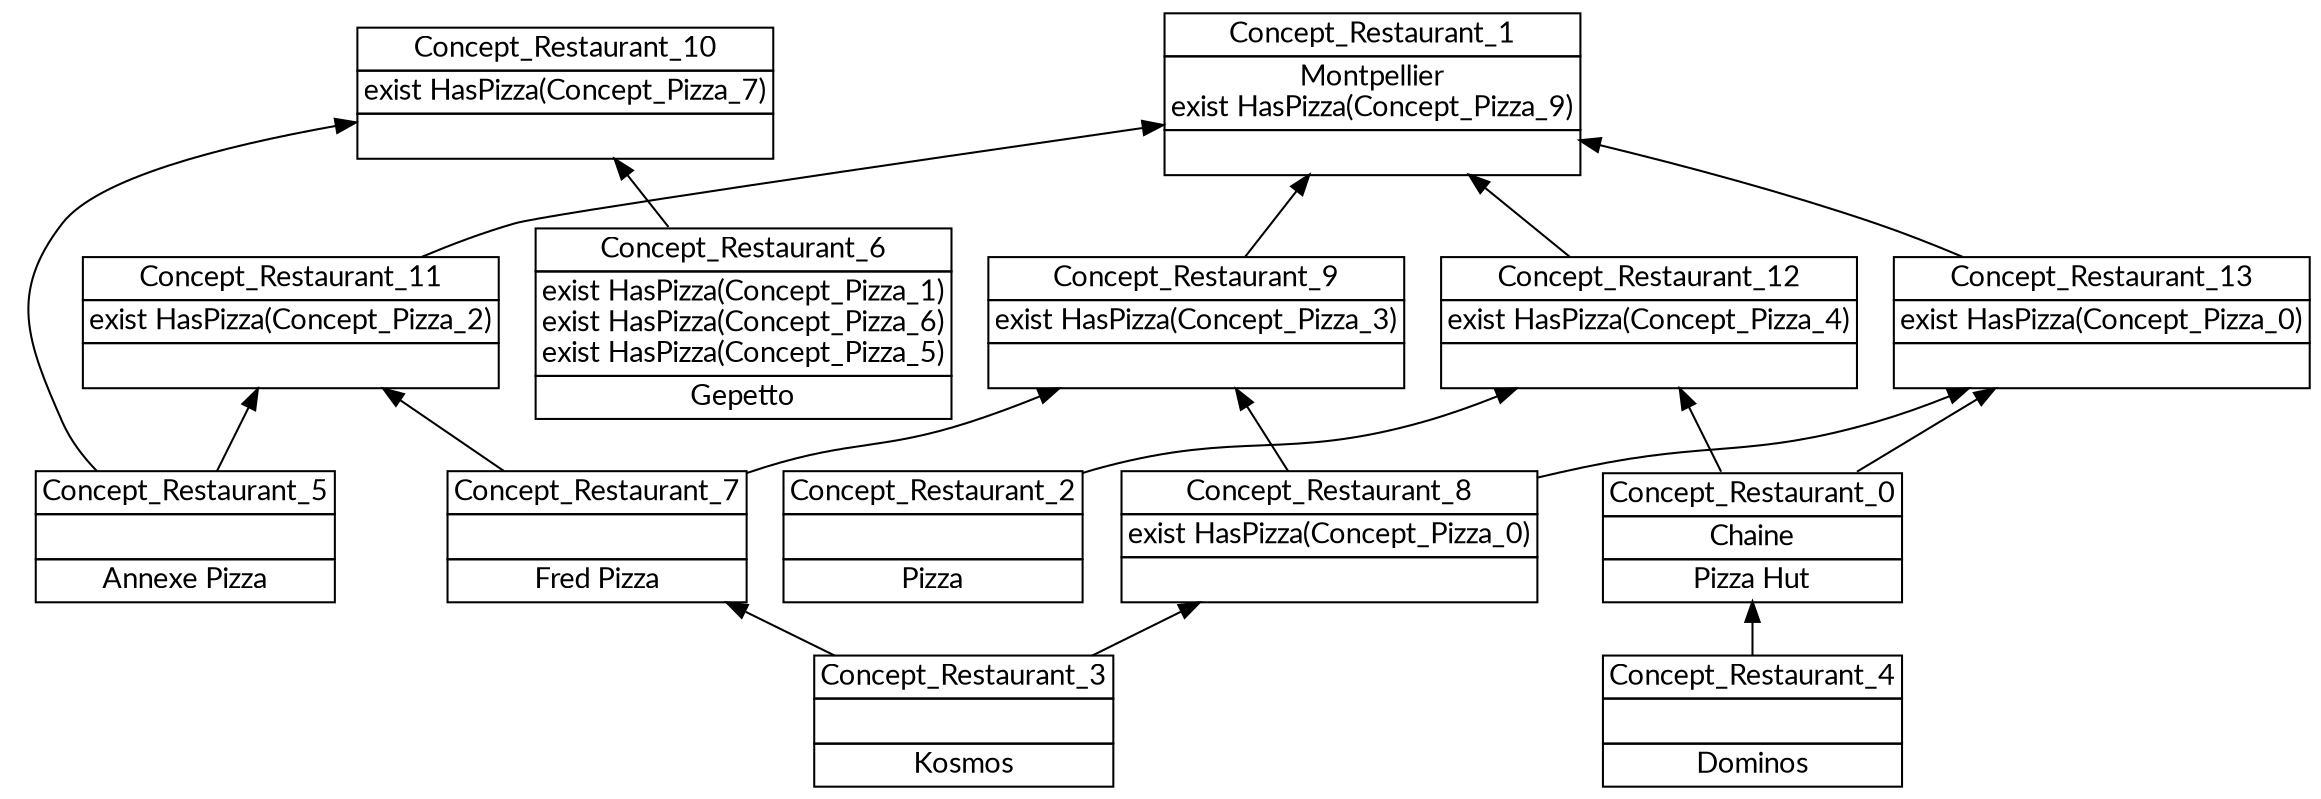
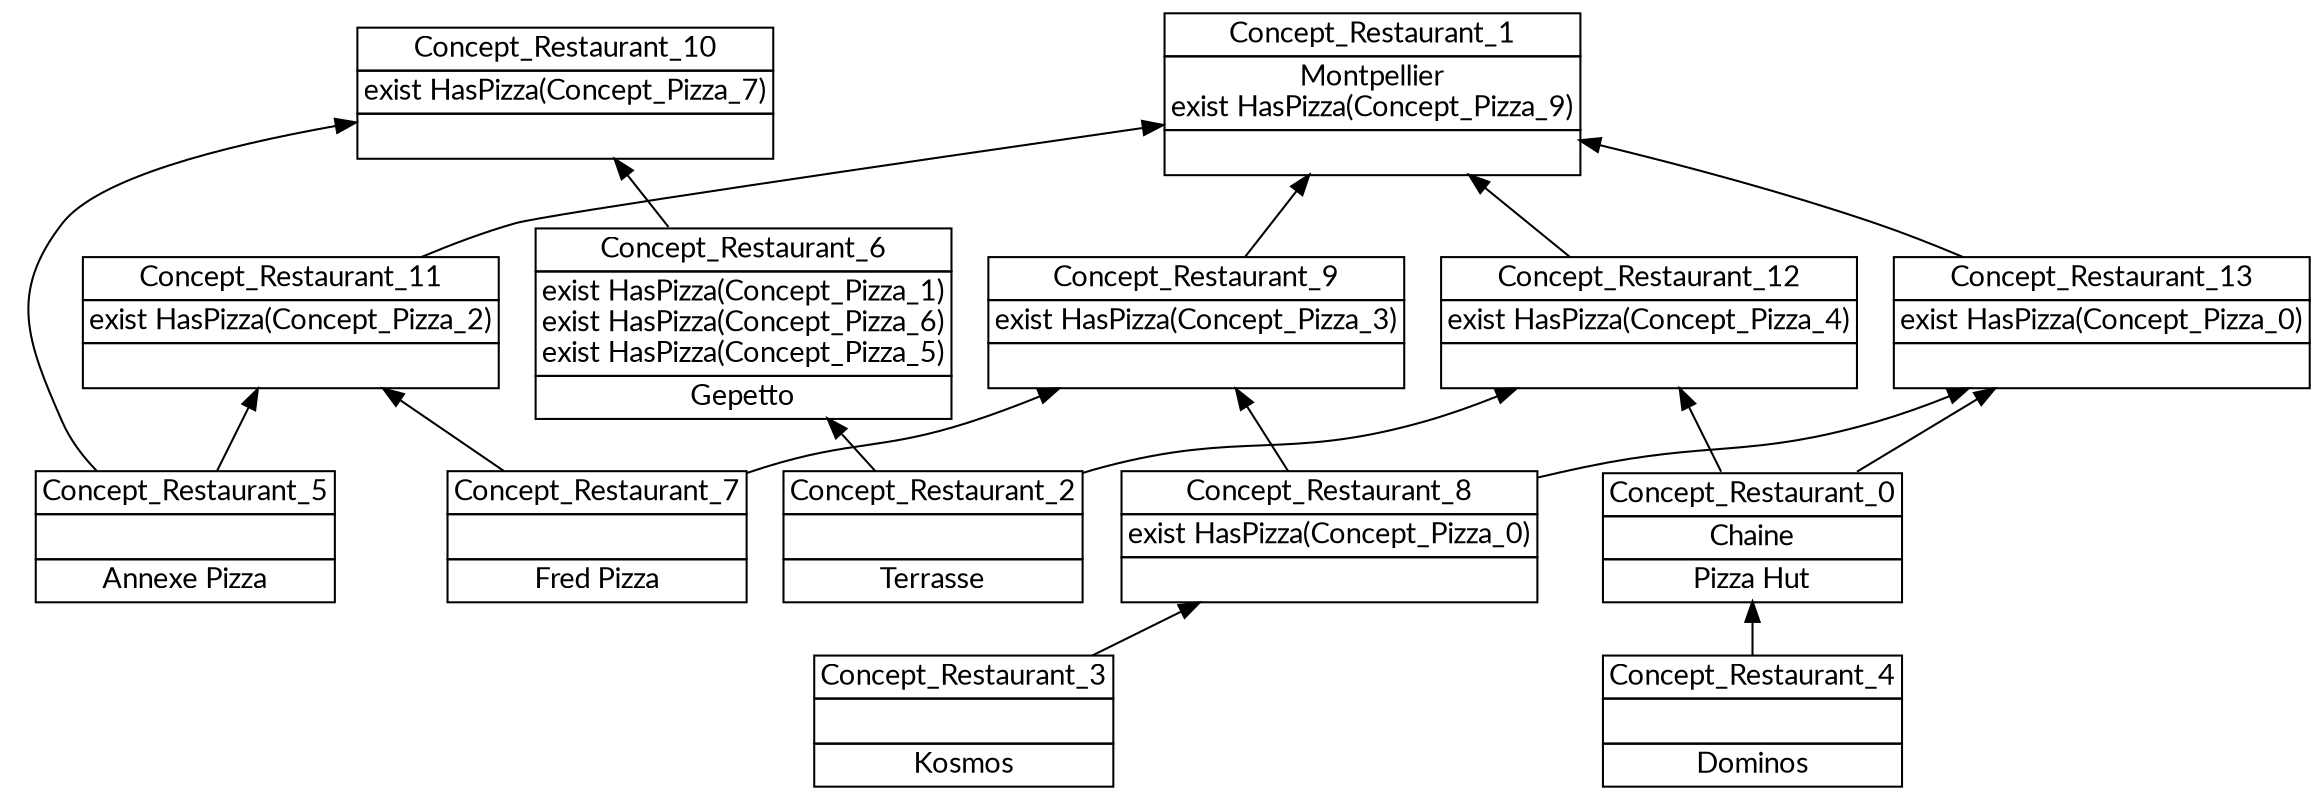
none -> (864, 458)
(933, 580) -> (933, 580)
(790, 634) -> none
